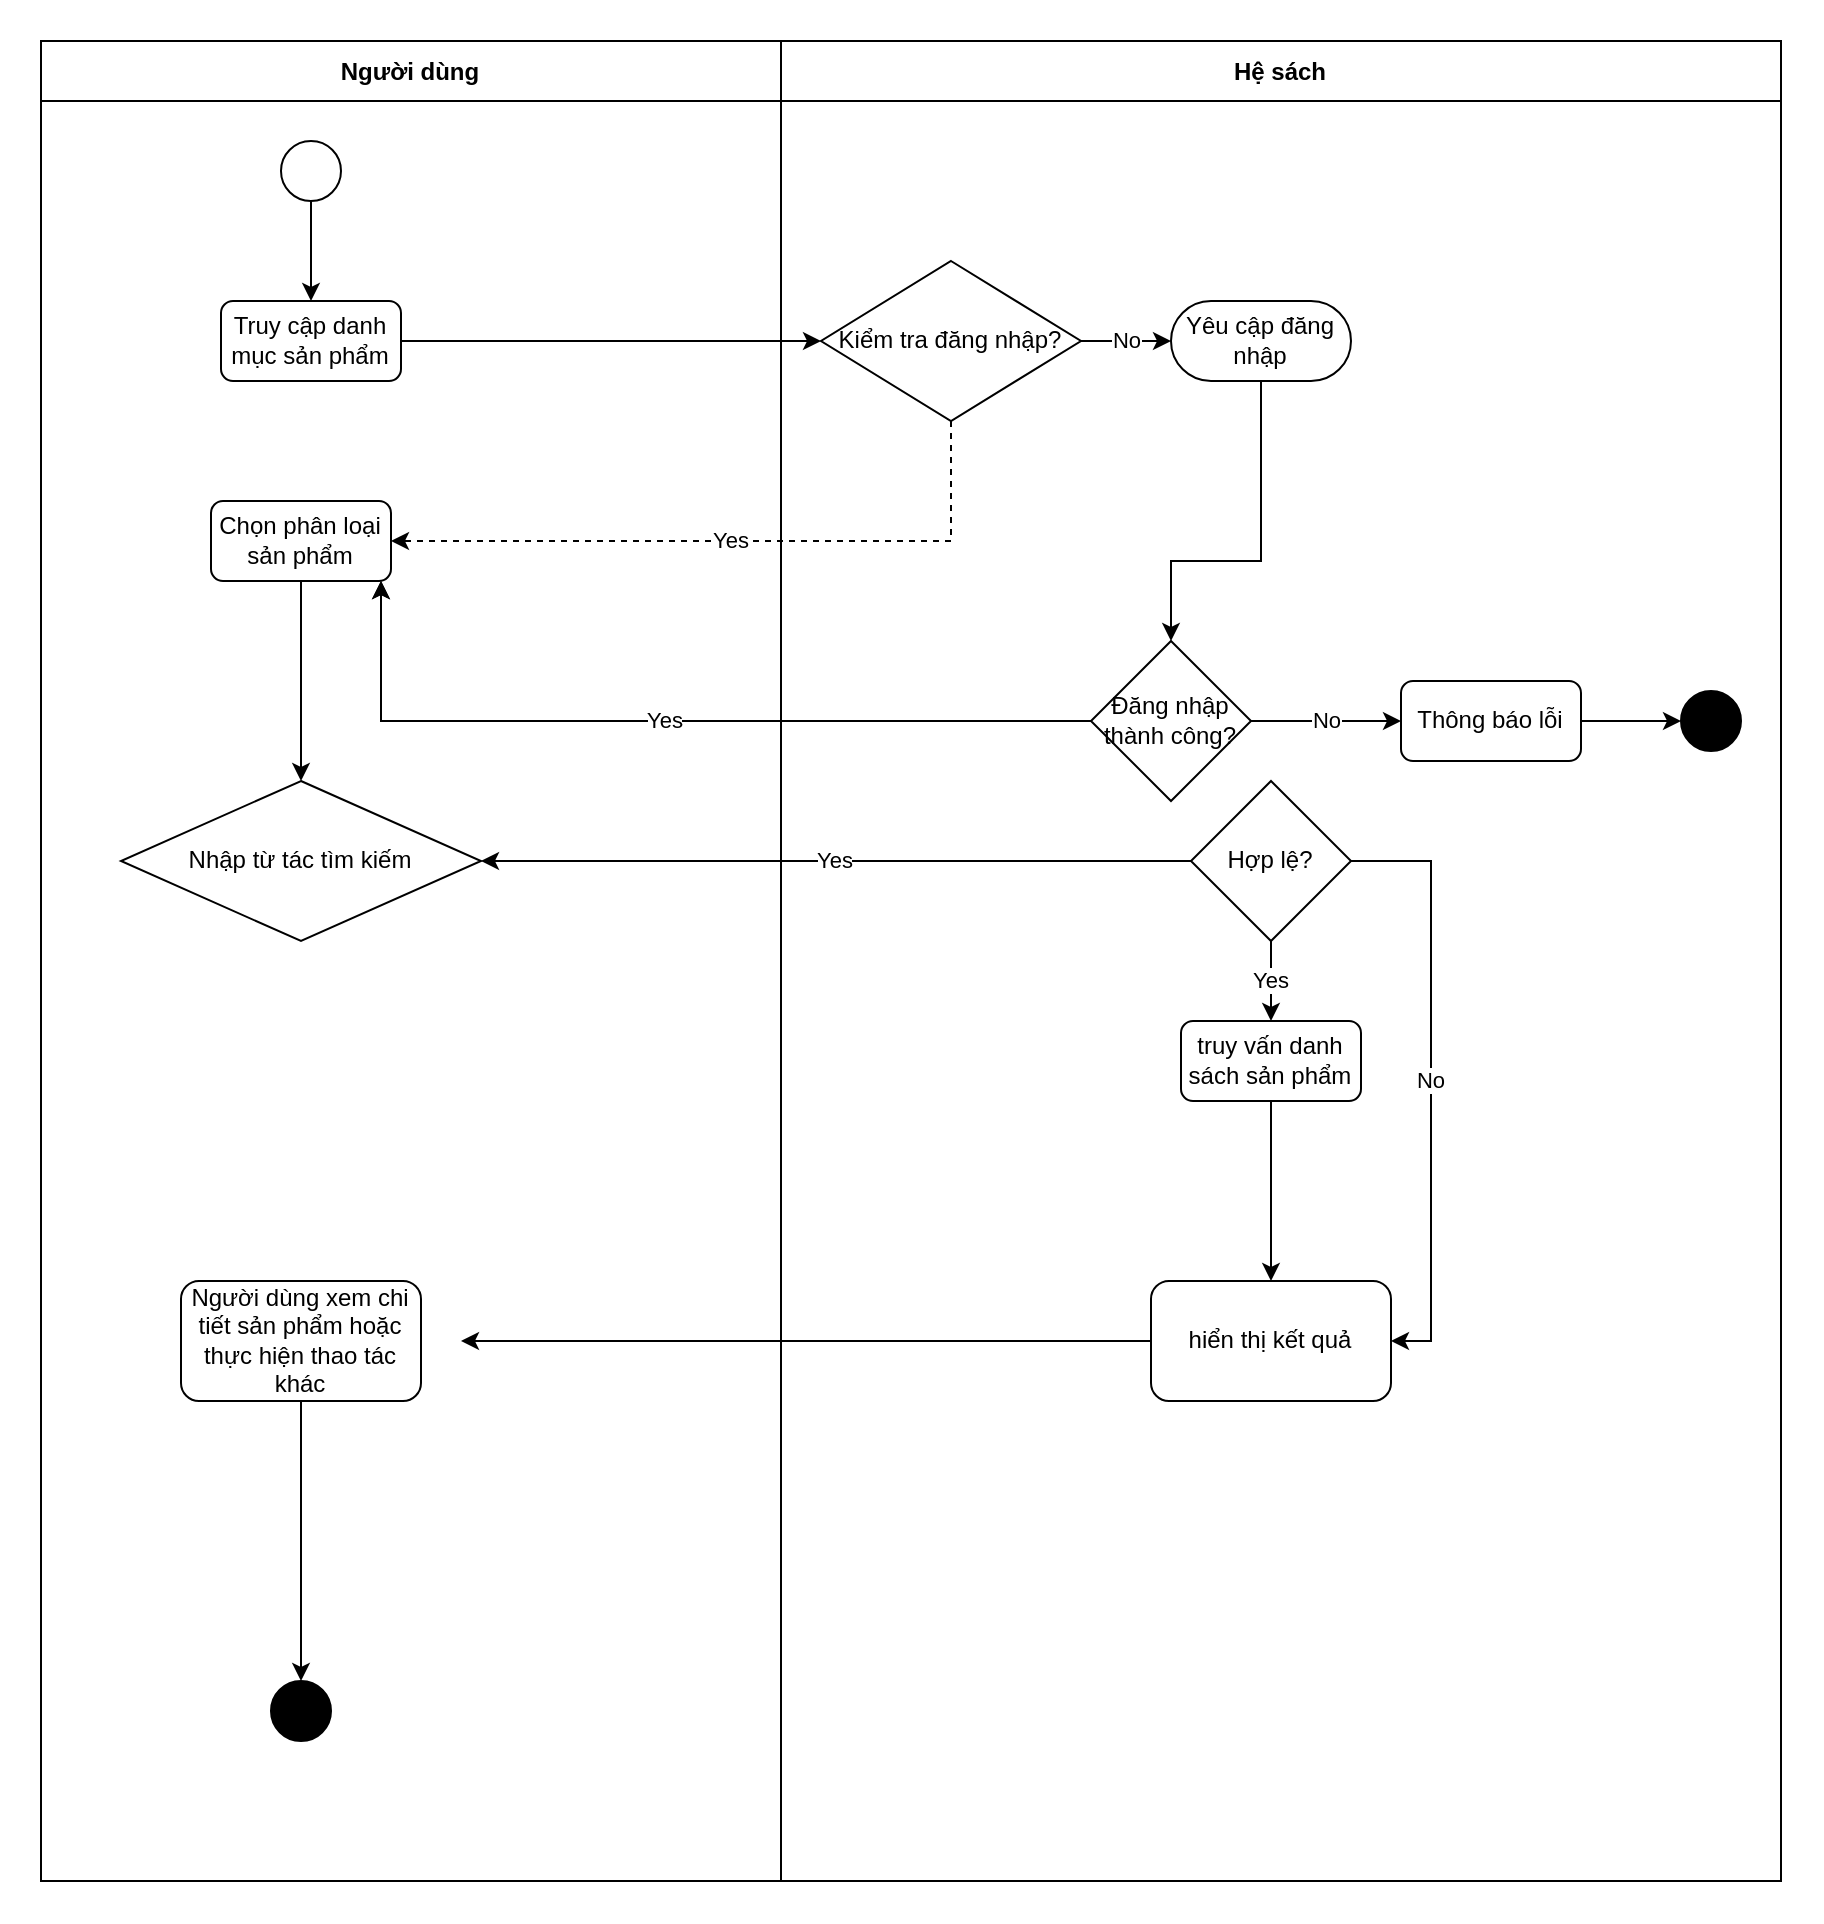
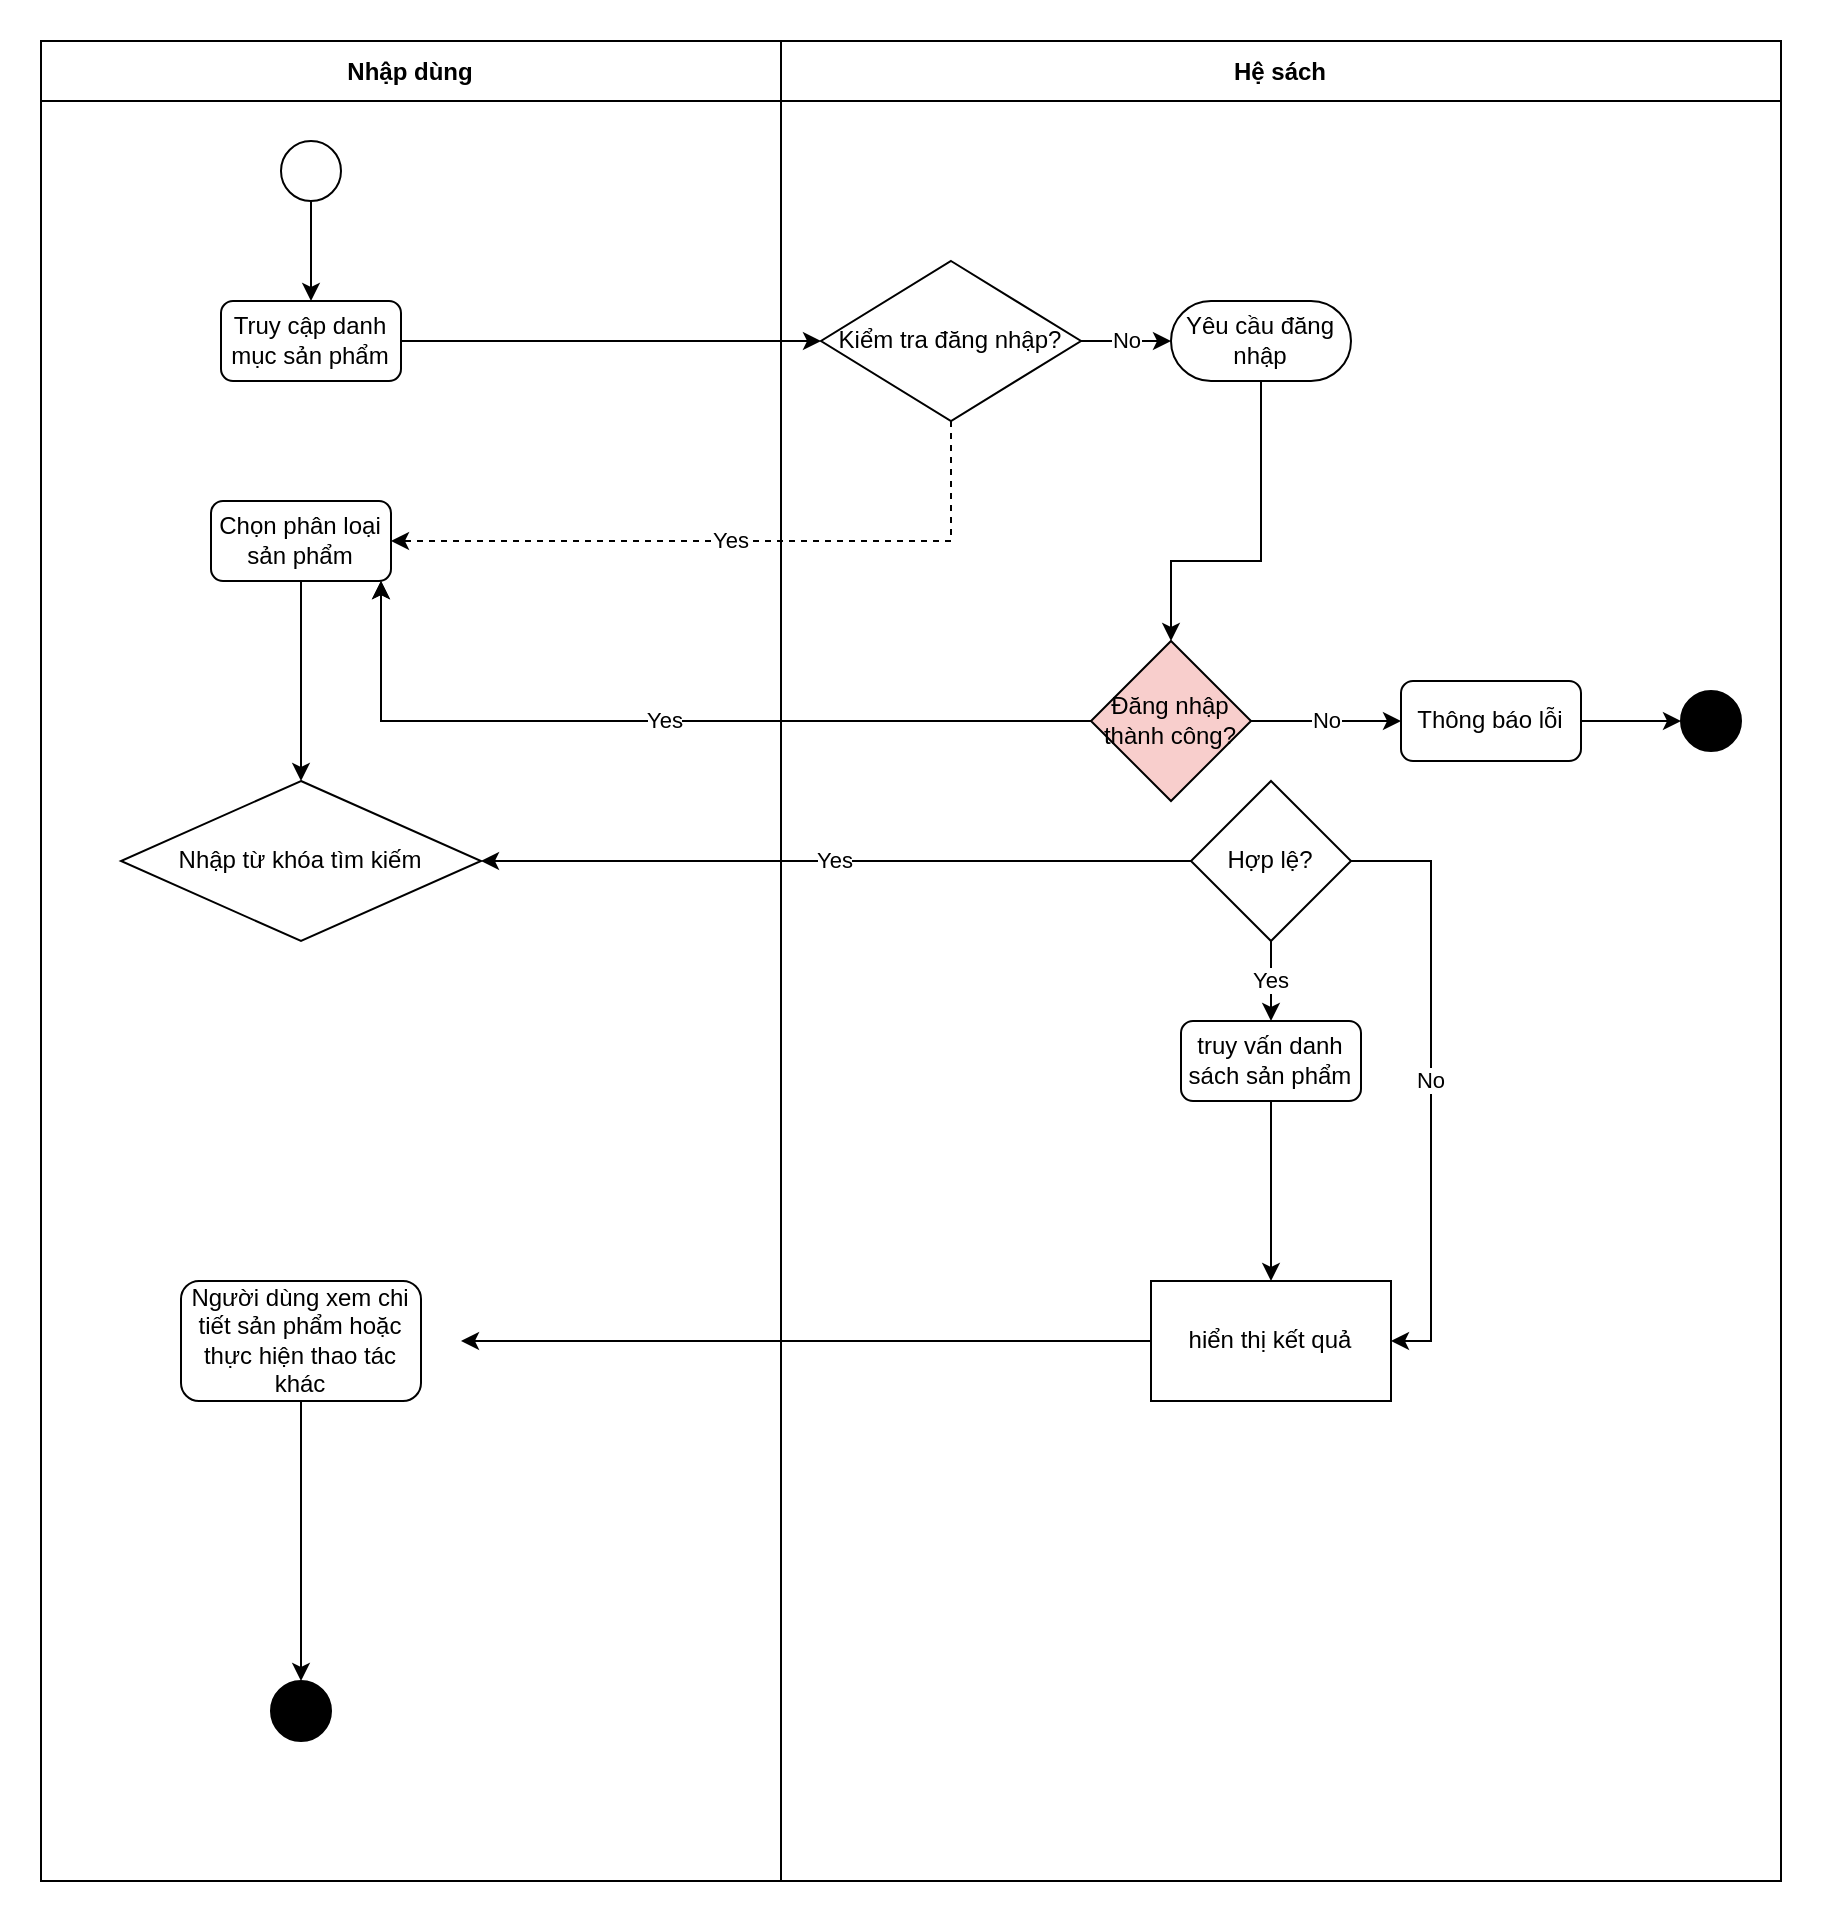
(410, 72) -> (410, 72)
(1261, 341) -> (1261, 341)
(1171, 721) -> (1171, 721)
(301, 861) -> (301, 861)
(1271, 1341) -> (1271, 1341)
